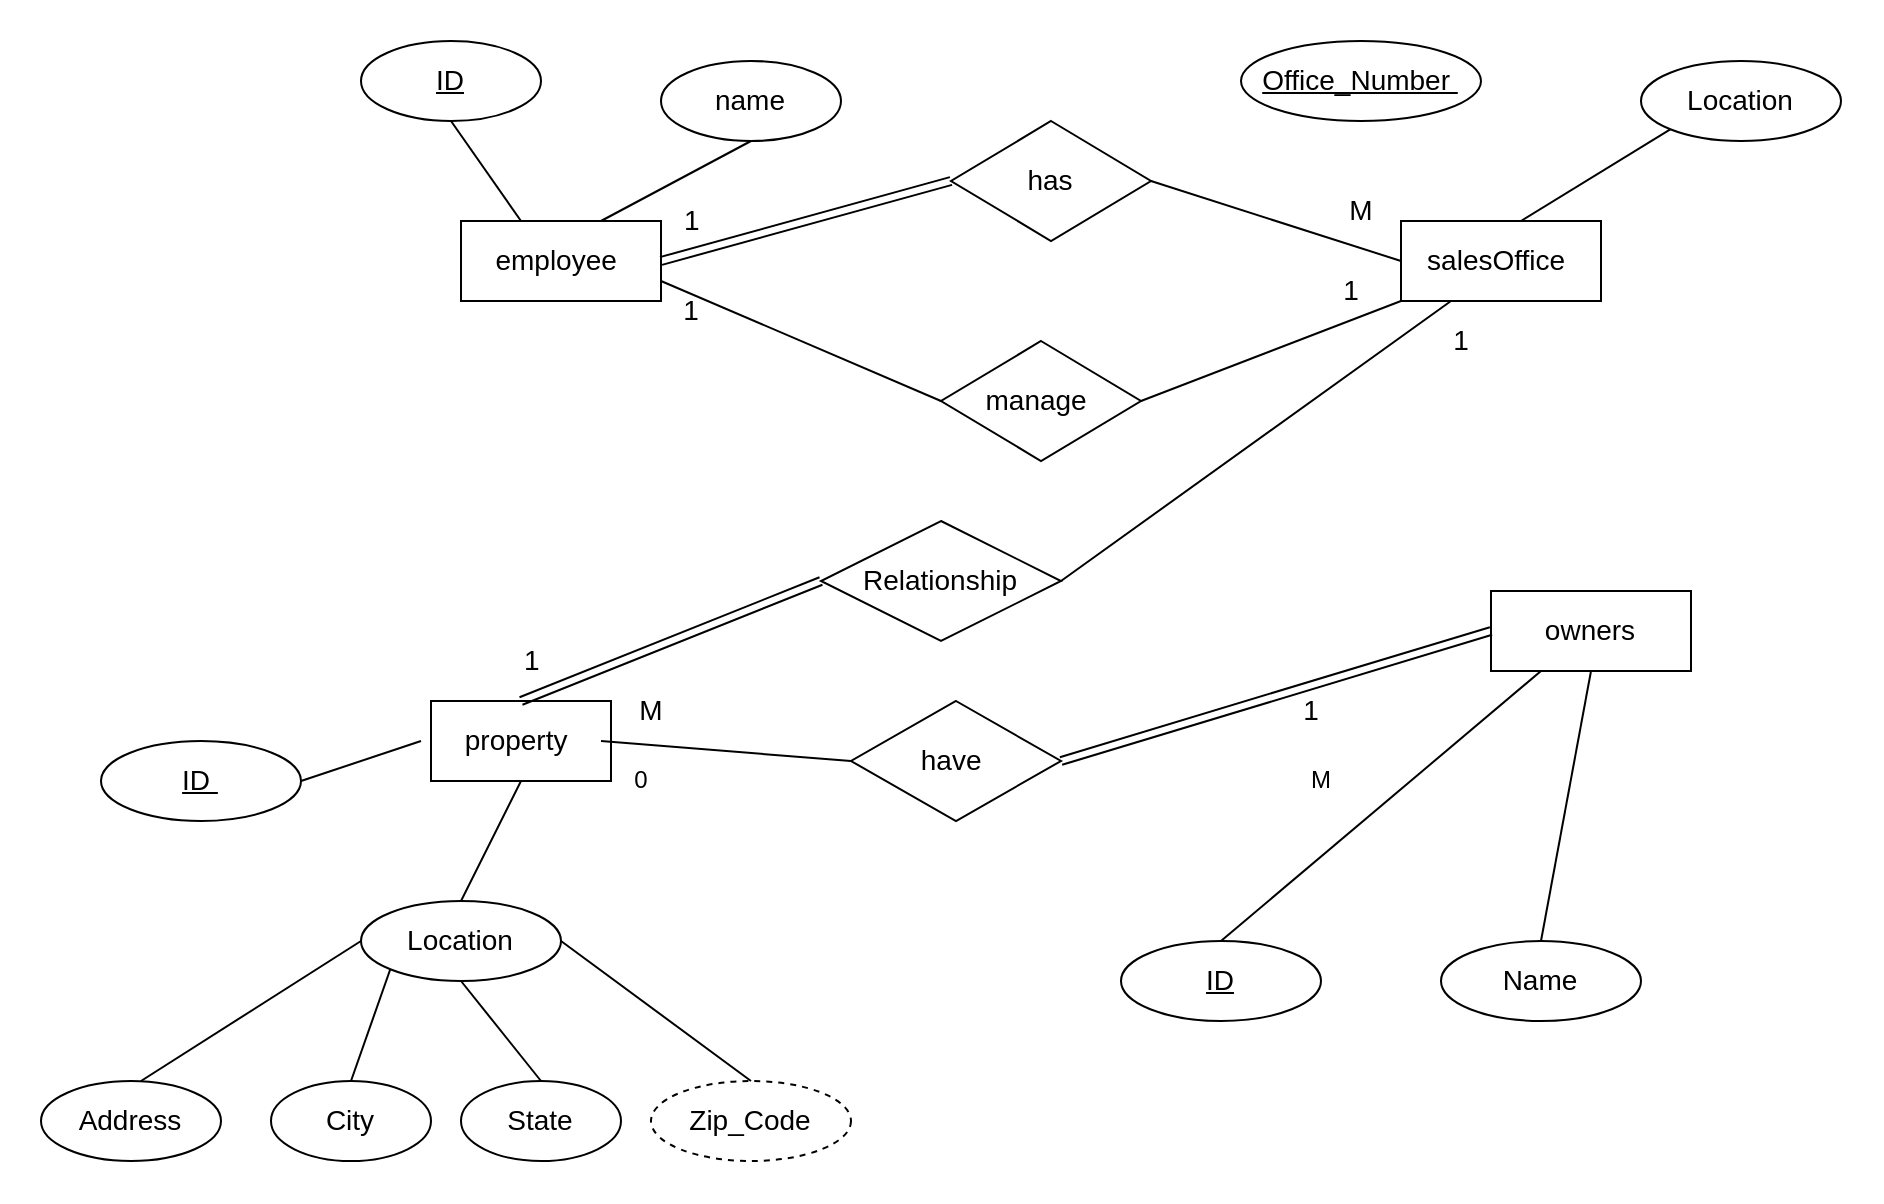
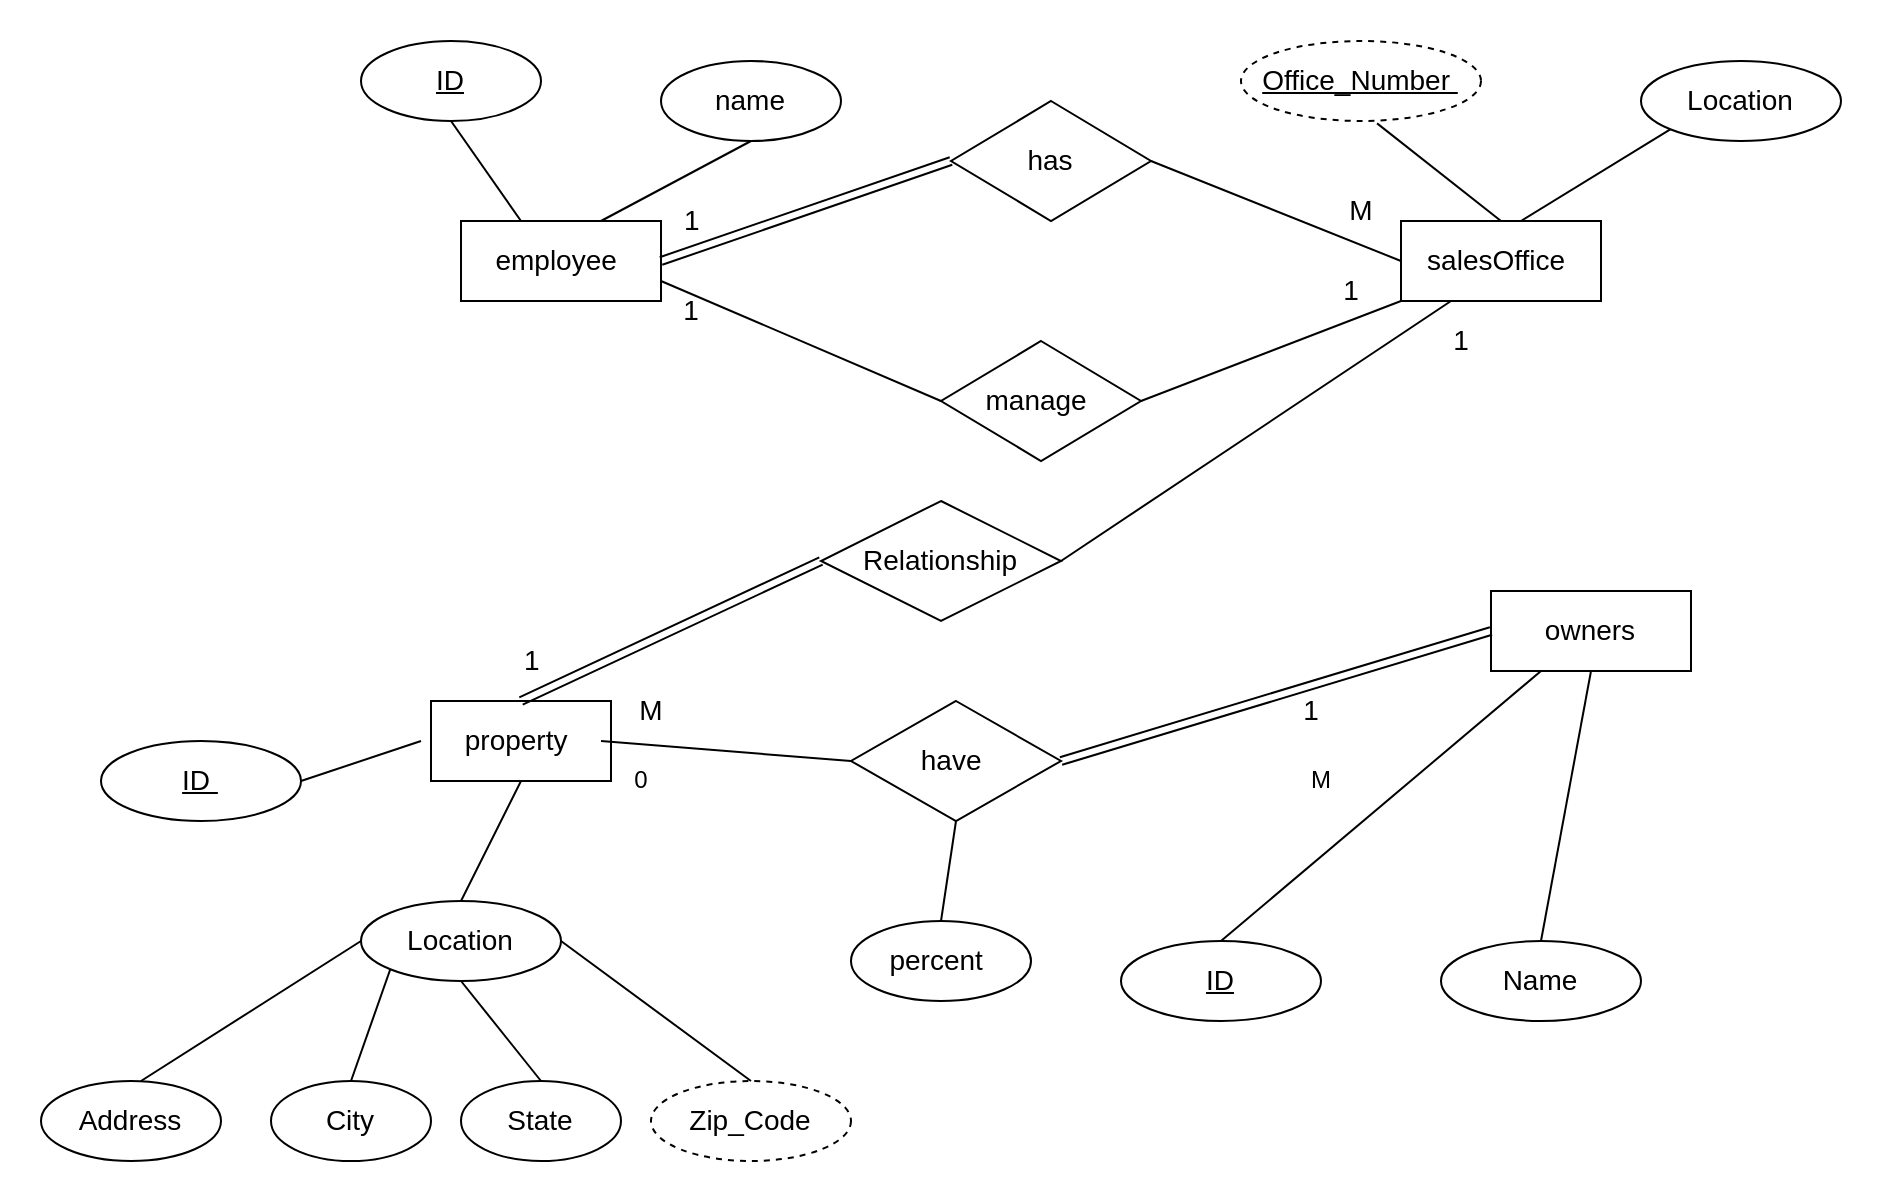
(1361, 81) -> (1361, 81)
none -> (1439, 173)
(1051, 181) -> (1051, 161)
(941, 581) -> (941, 561)
none -> (948, 871)
none -> (941, 961)
